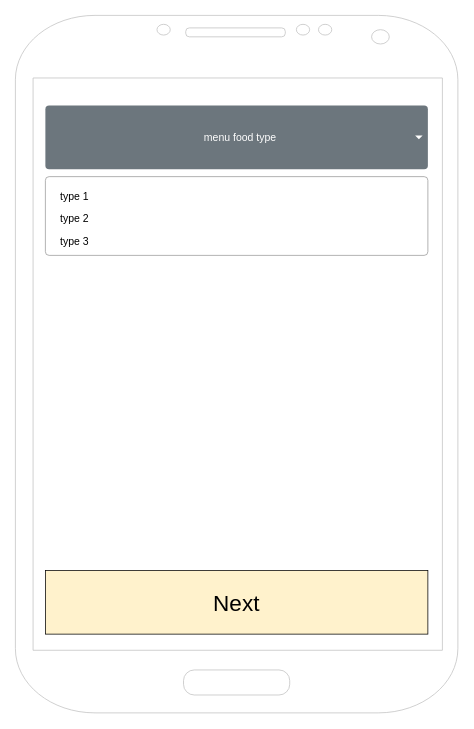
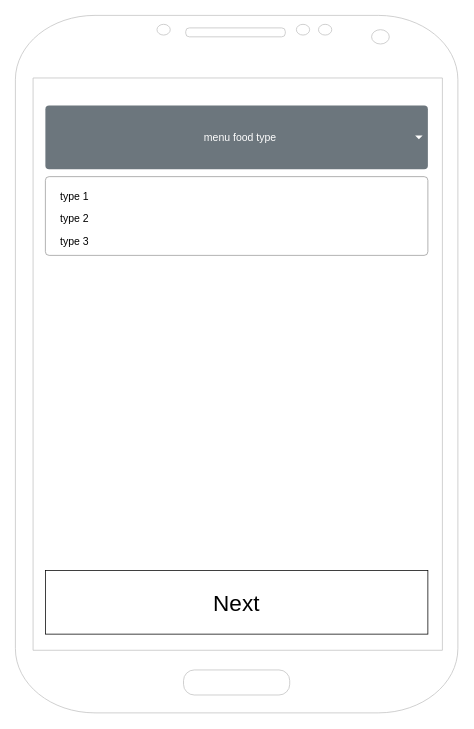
(237, 602) -> (237, 602)
